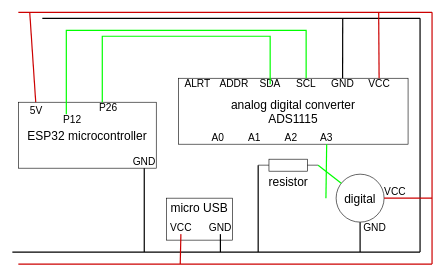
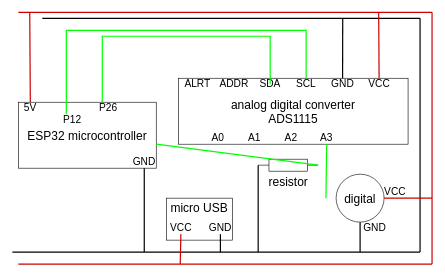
(36, 111) -> (30, 108)
(330, 175) -> (231, 154)
